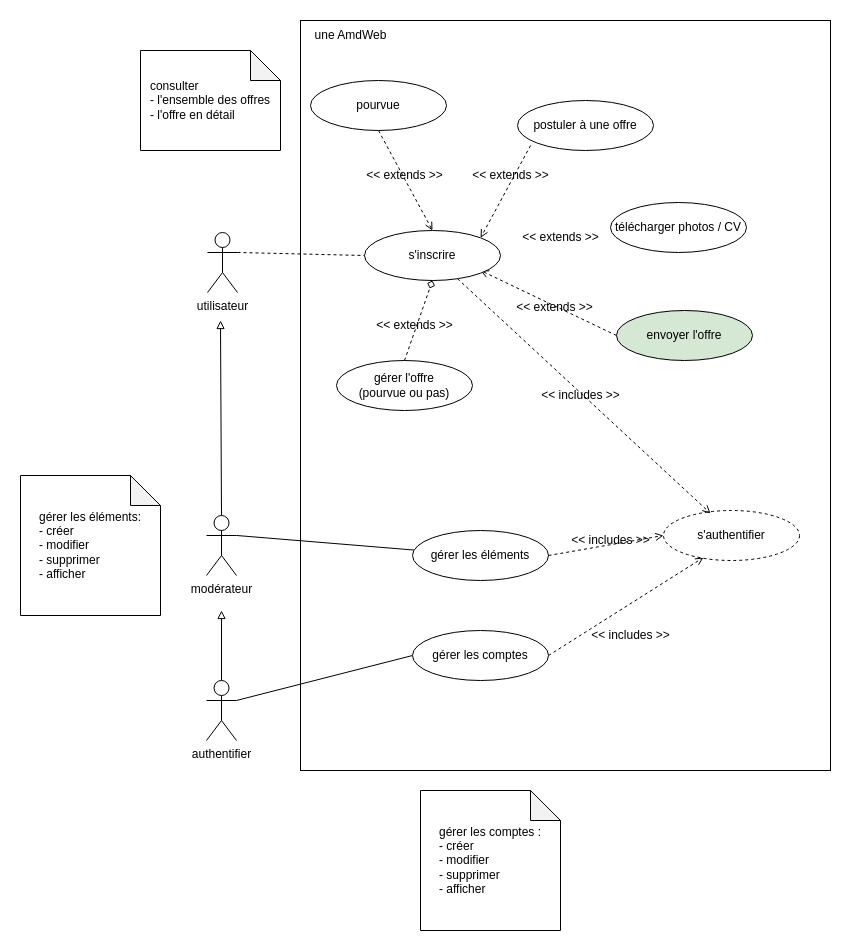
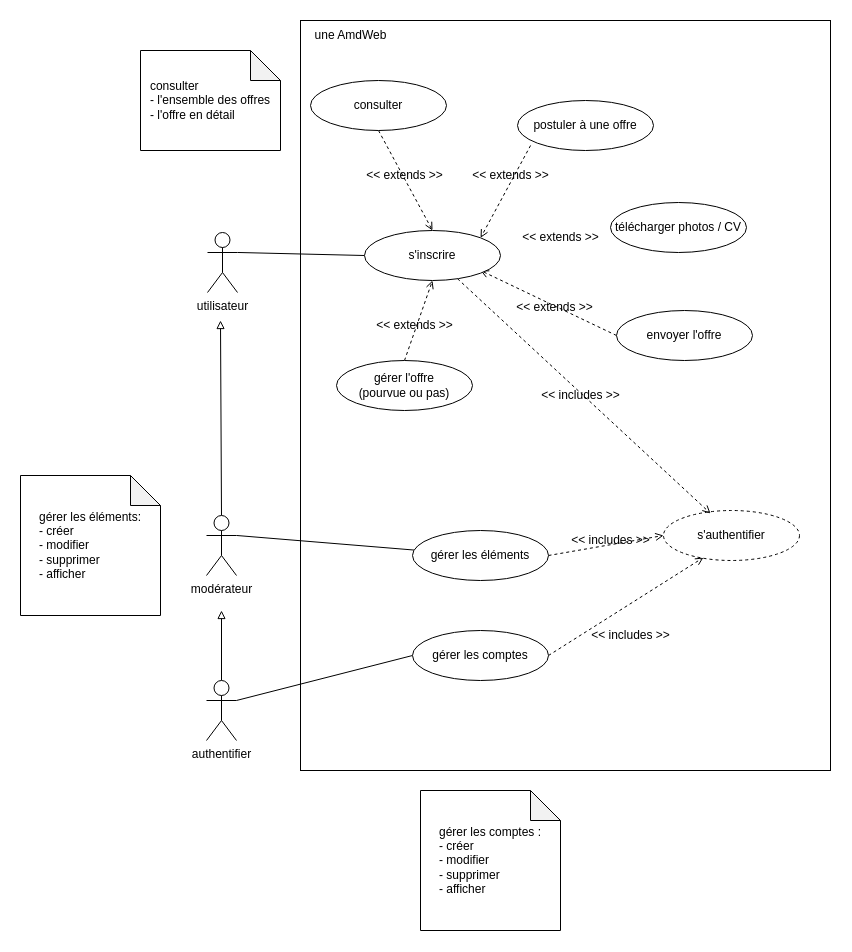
(379, 106) -> (379, 106)
(301, 254) -> (301, 254)
(430, 289) -> (430, 286)
(685, 336) -> (685, 336)
